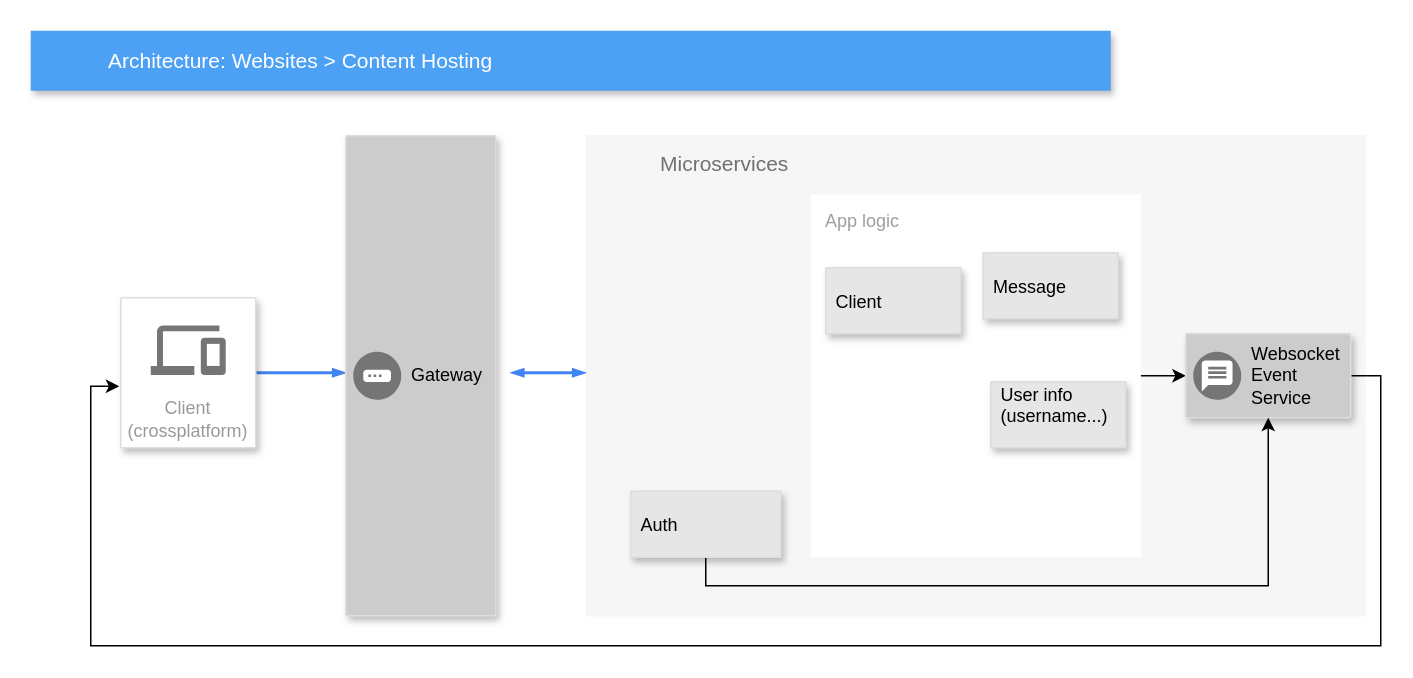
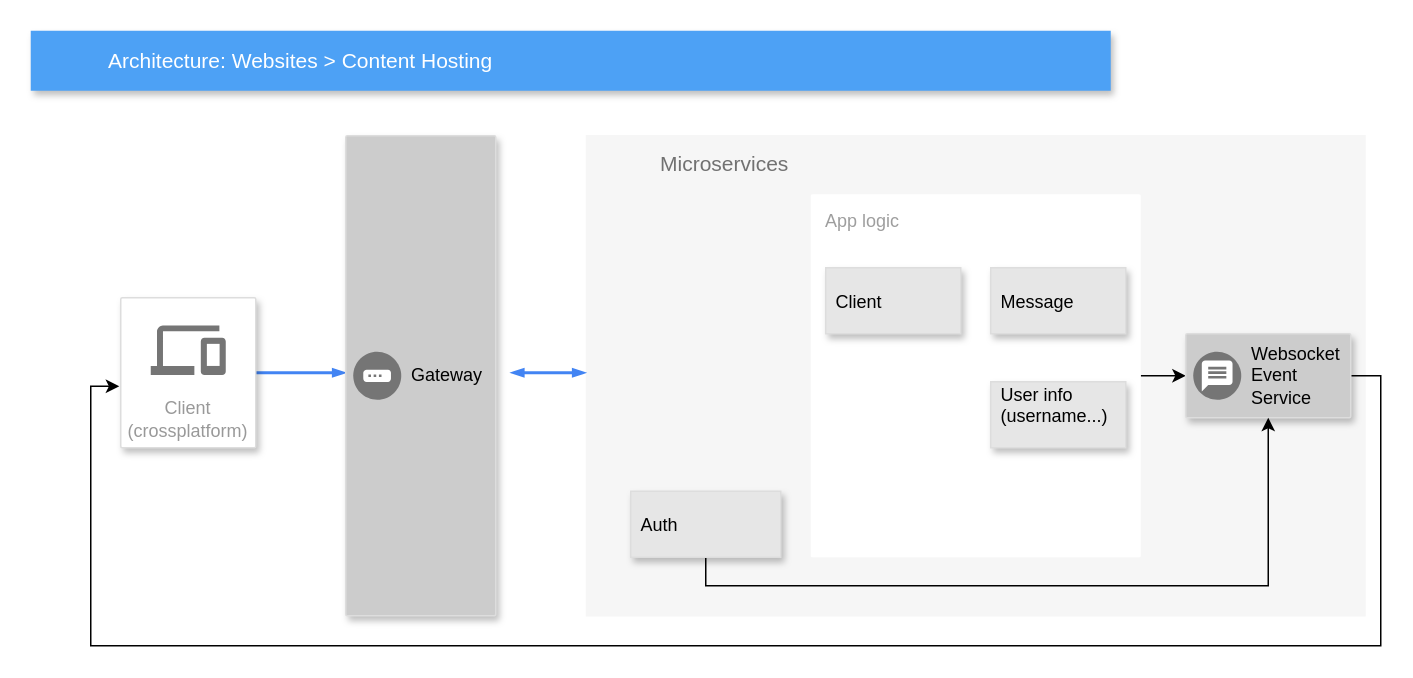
(1051, 286) -> (1058, 301)
